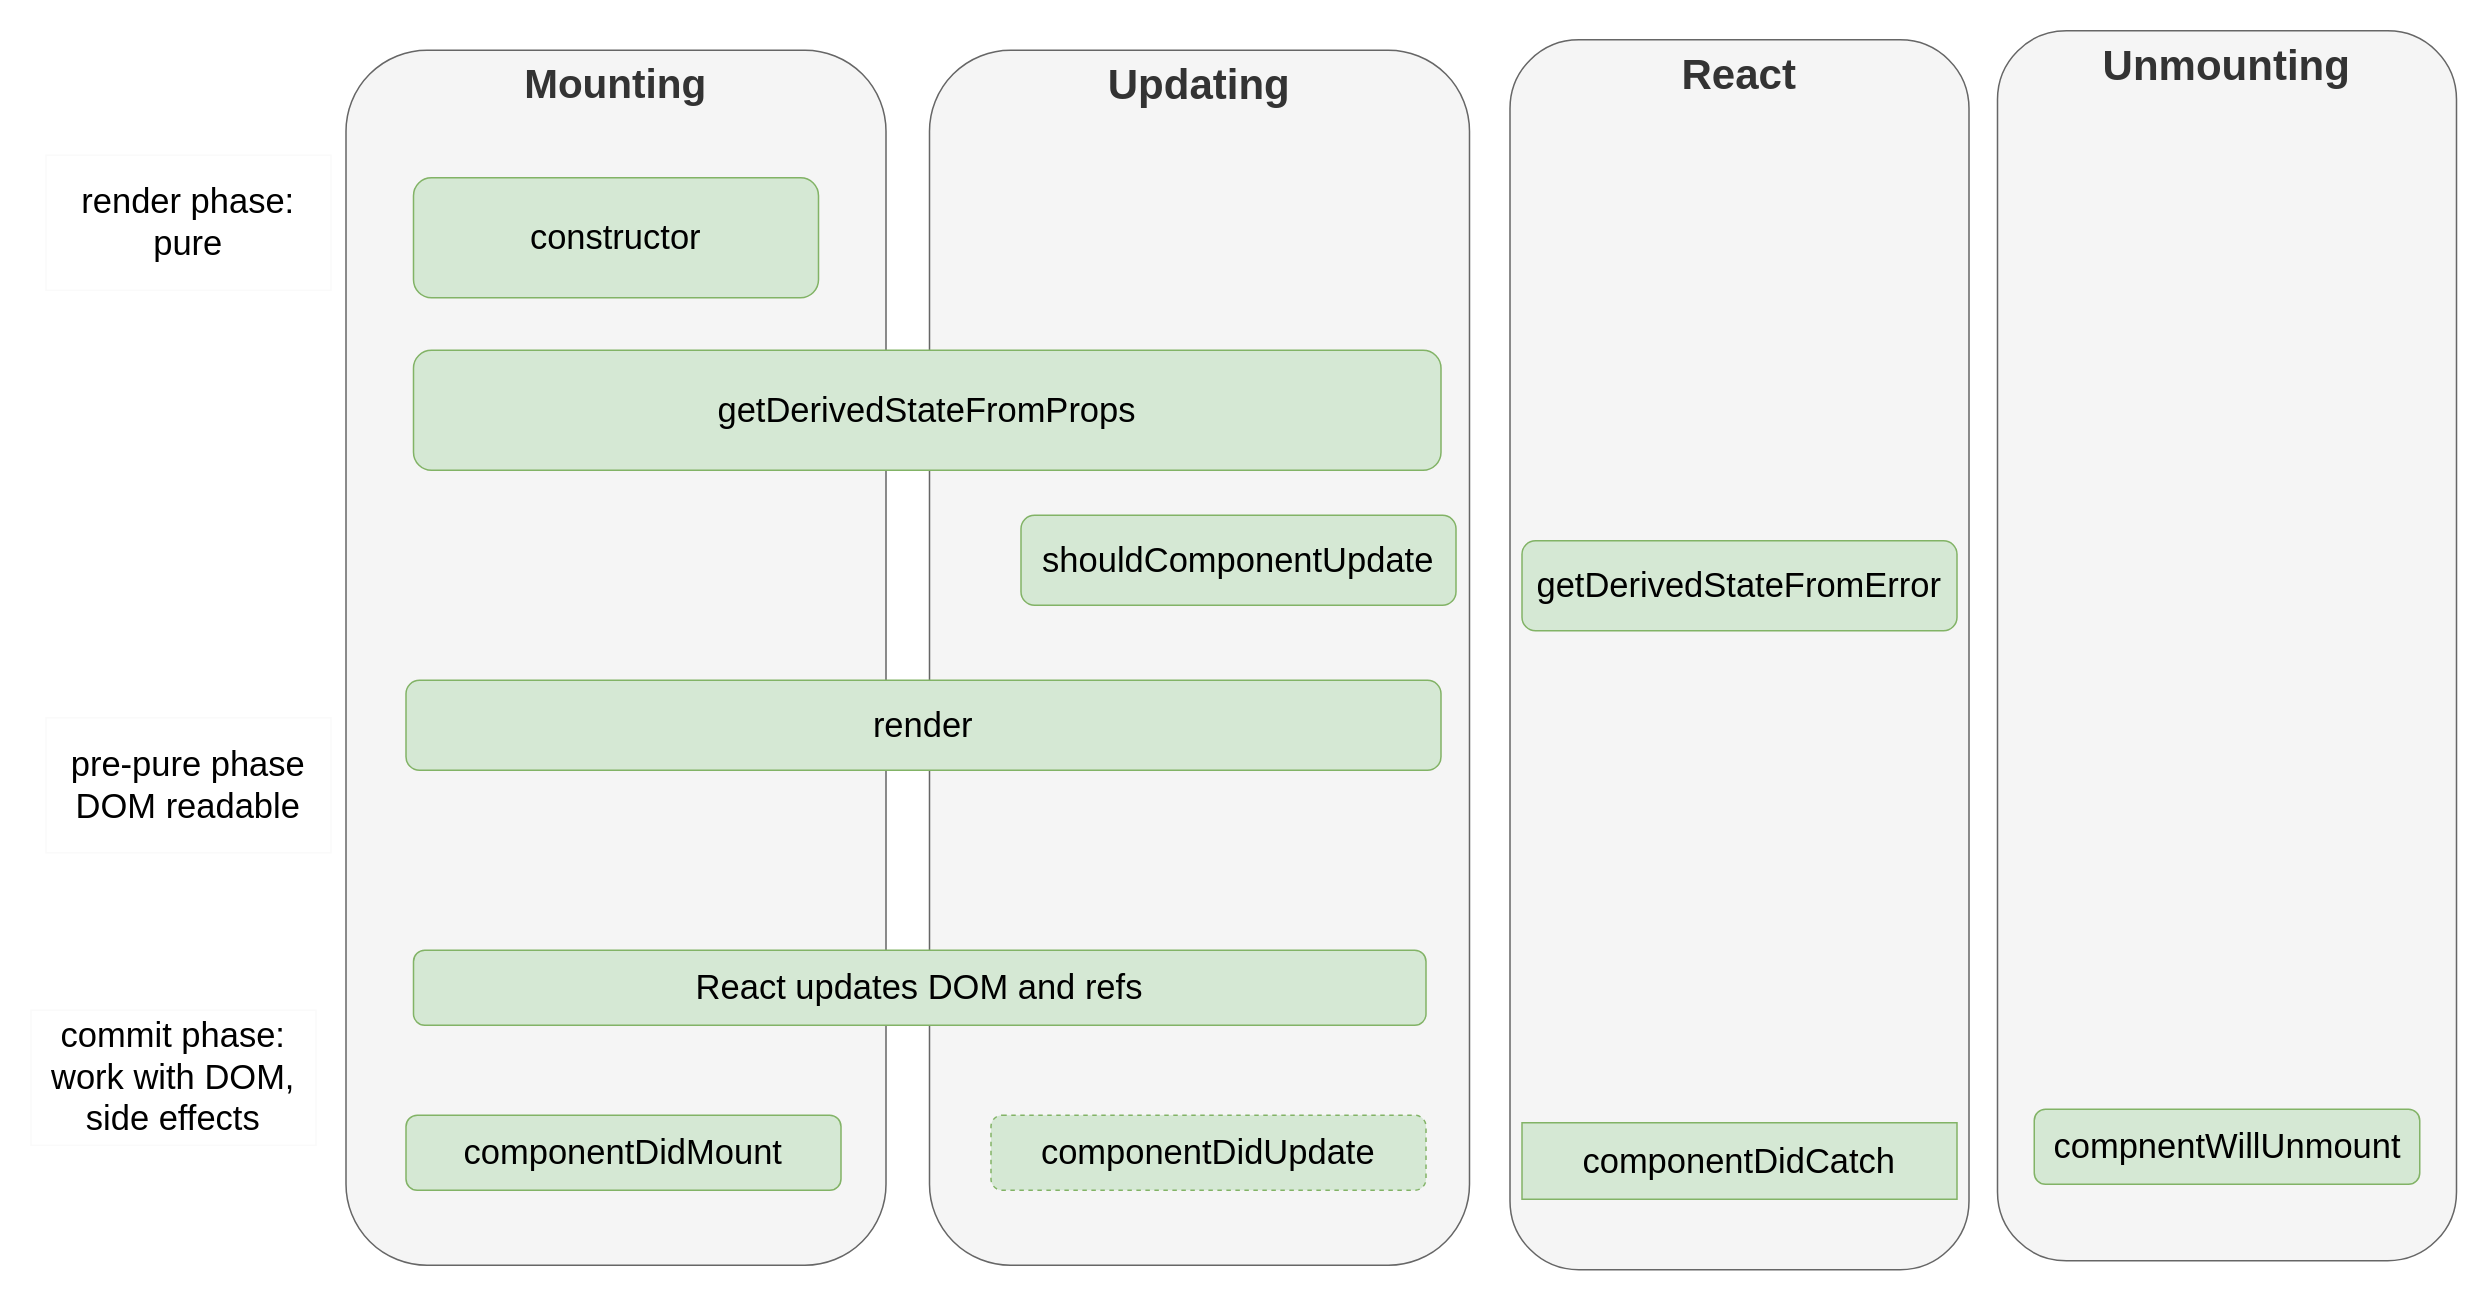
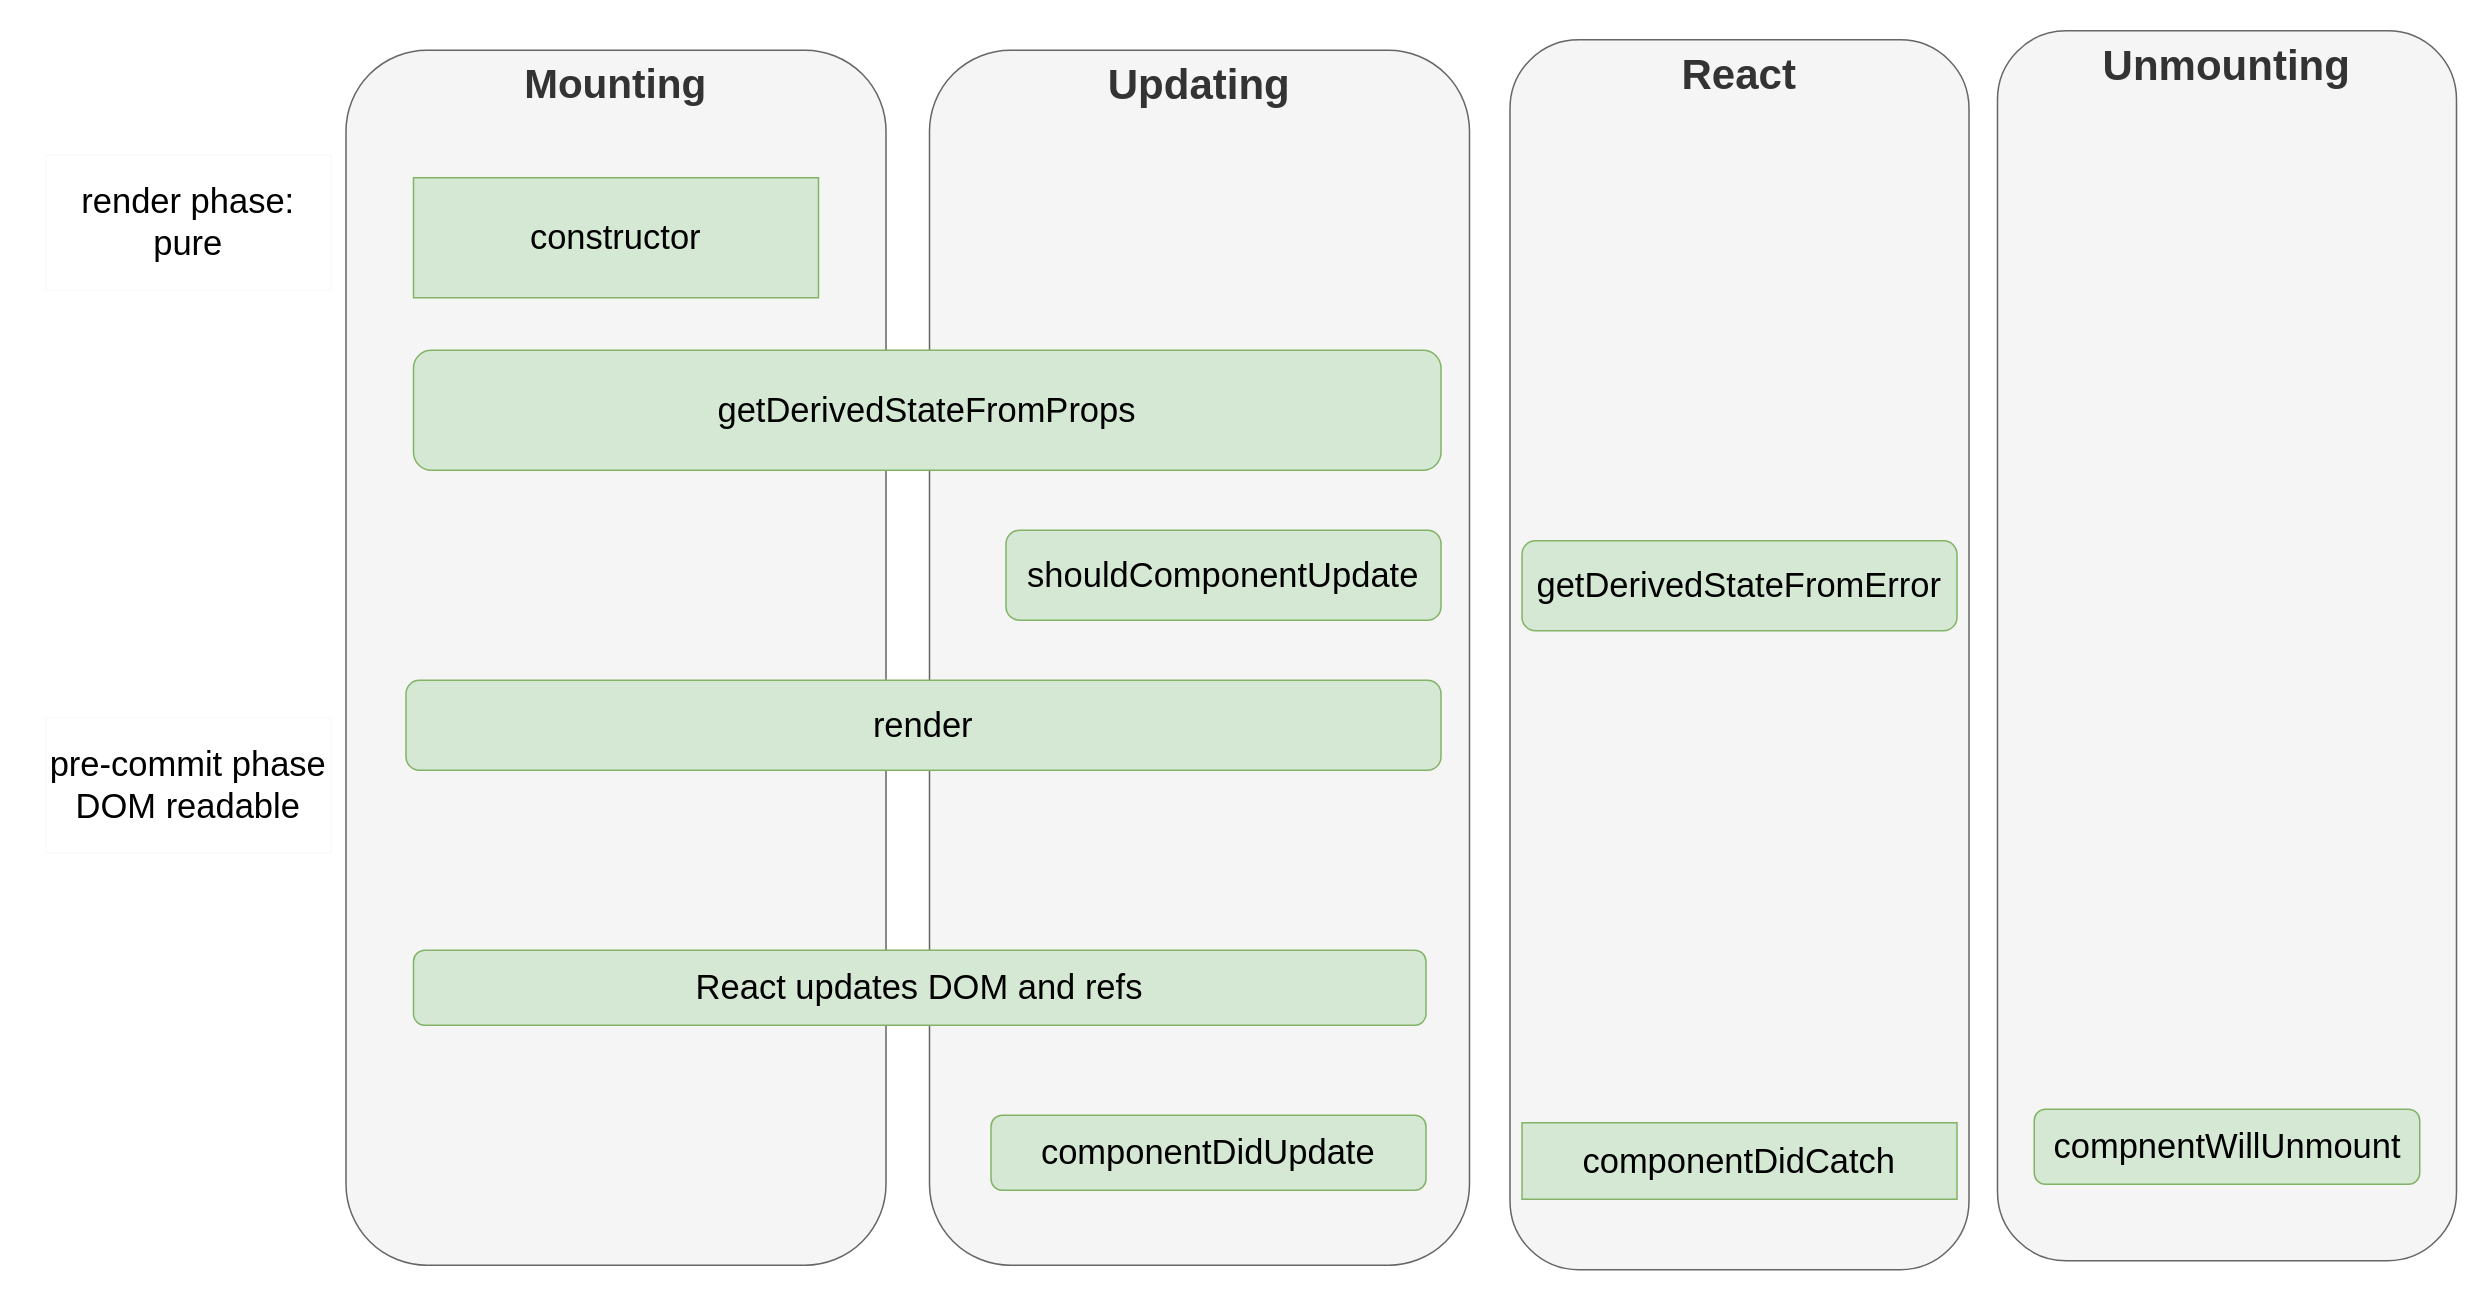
(616, 238) -> (616, 238)
(1238, 560) -> (1223, 575)
(188, 785) -> (188, 785)
(173, 1078) -> none
(623, 1153) -> none
(1208, 1153) -> (1208, 1153)
